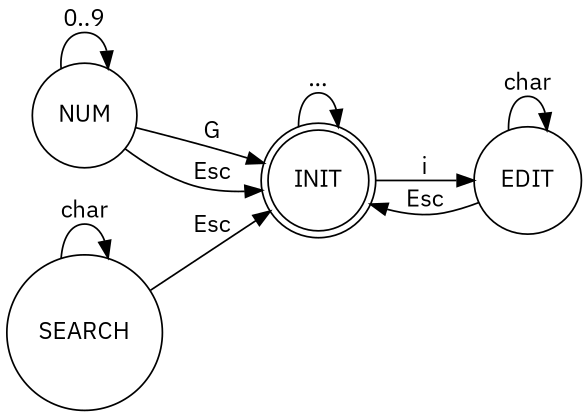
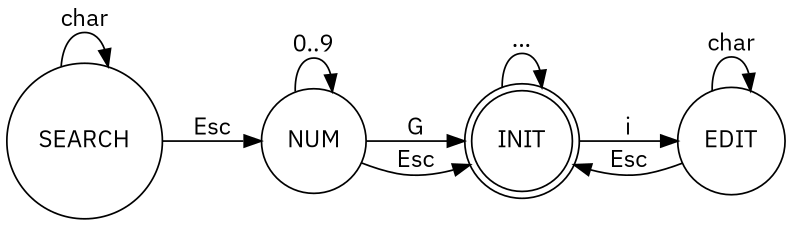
(203, 255) -> (203, 141)
